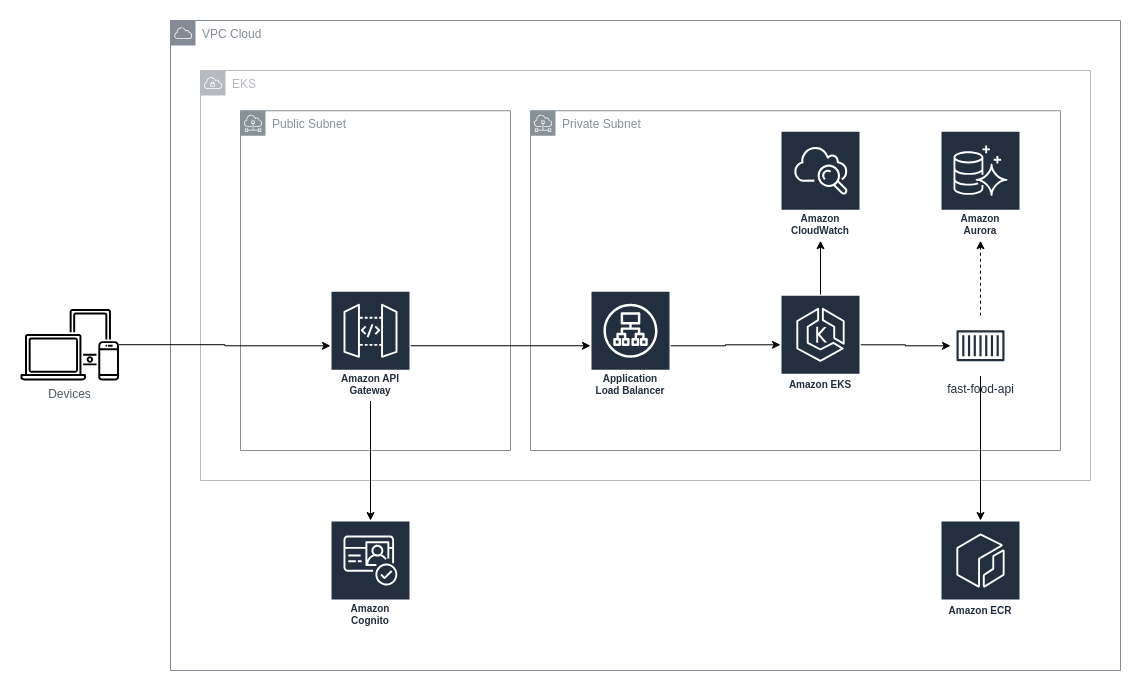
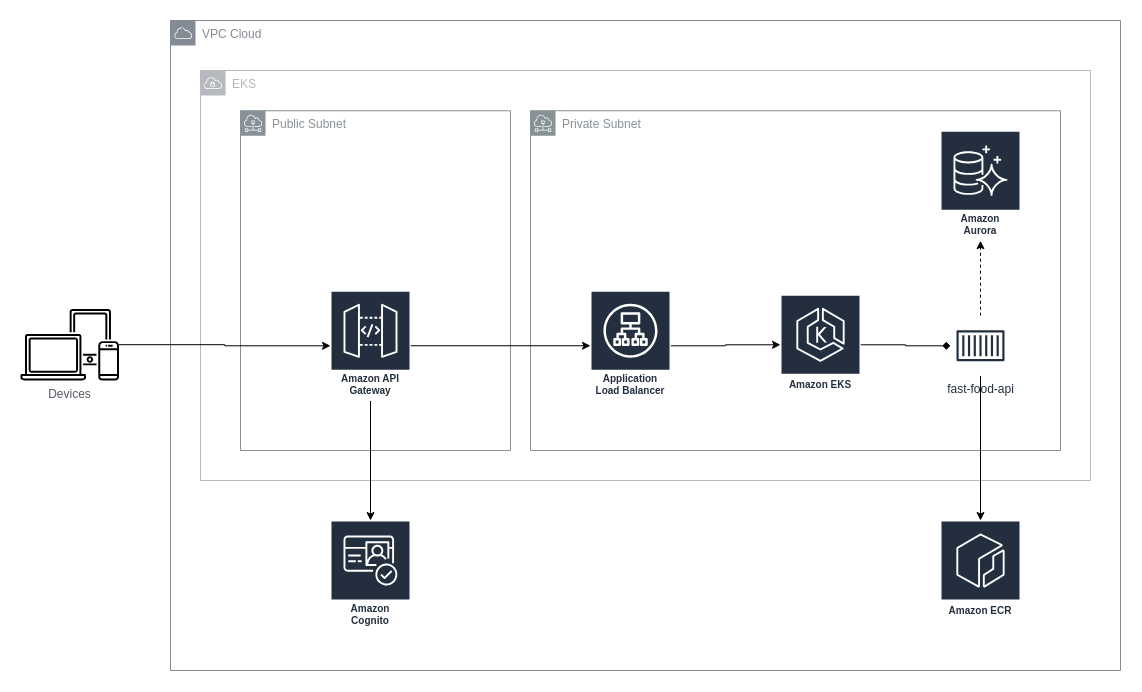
(821, 186) -> none
(821, 271) -> none
(942, 346) -> (941, 346)
